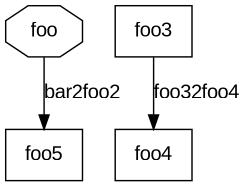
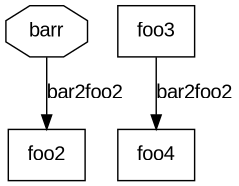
(44, 31) -> (47, 31)
(197, 93) -> (195, 93)
(44, 155) -> (47, 155)
